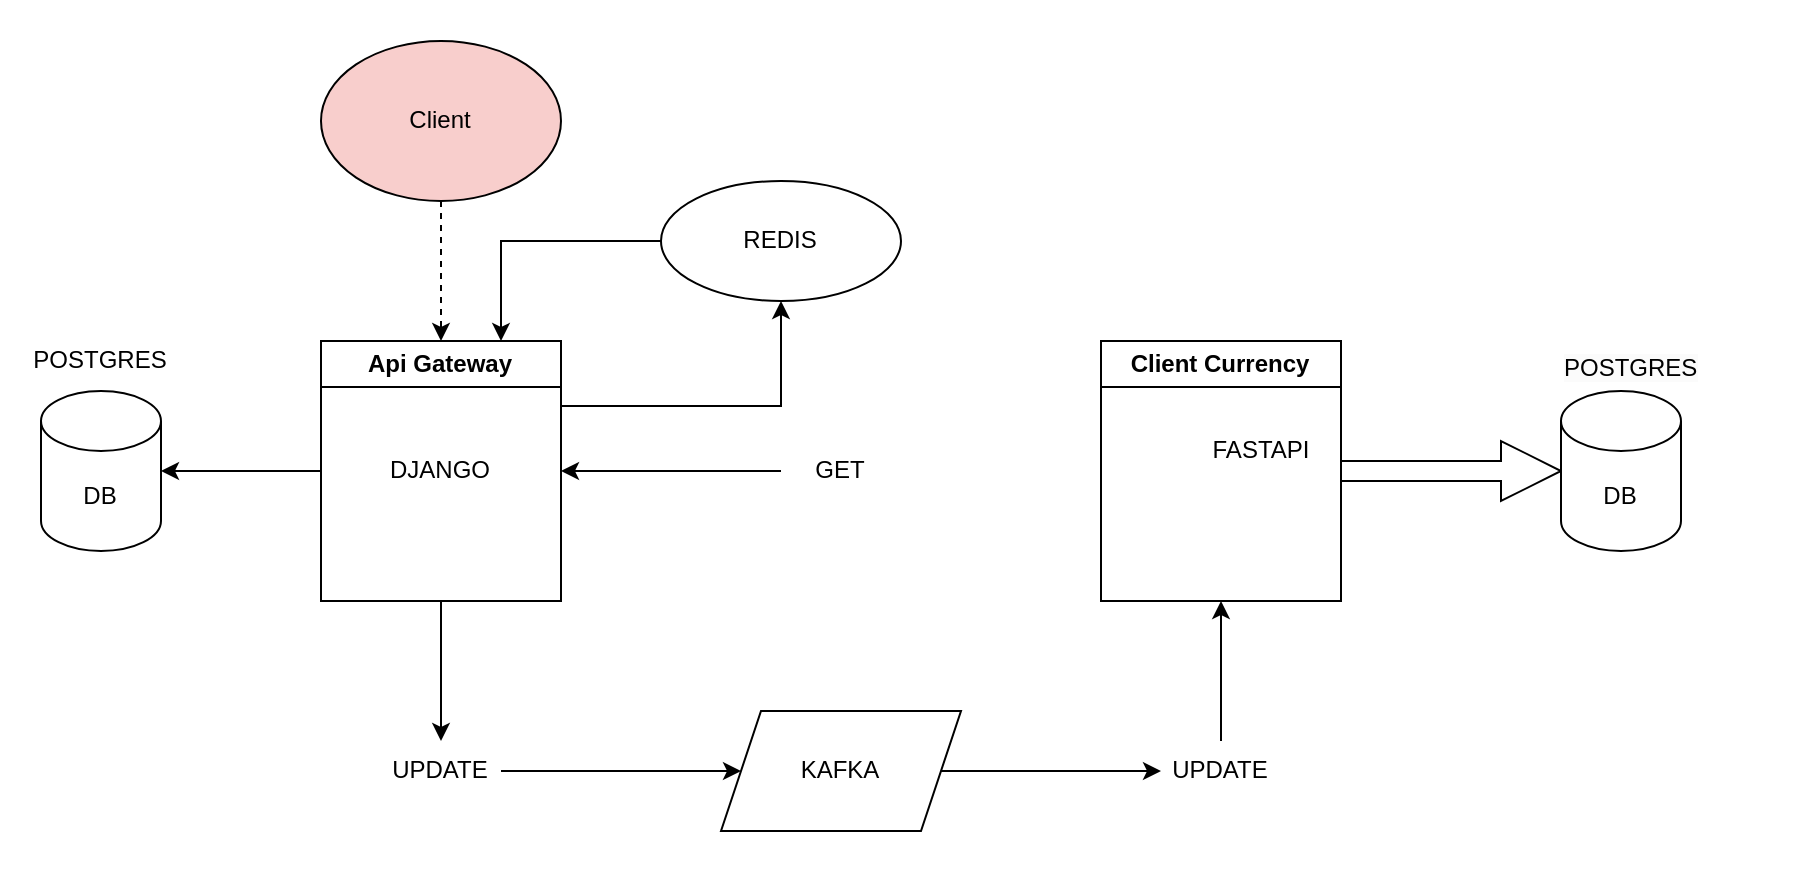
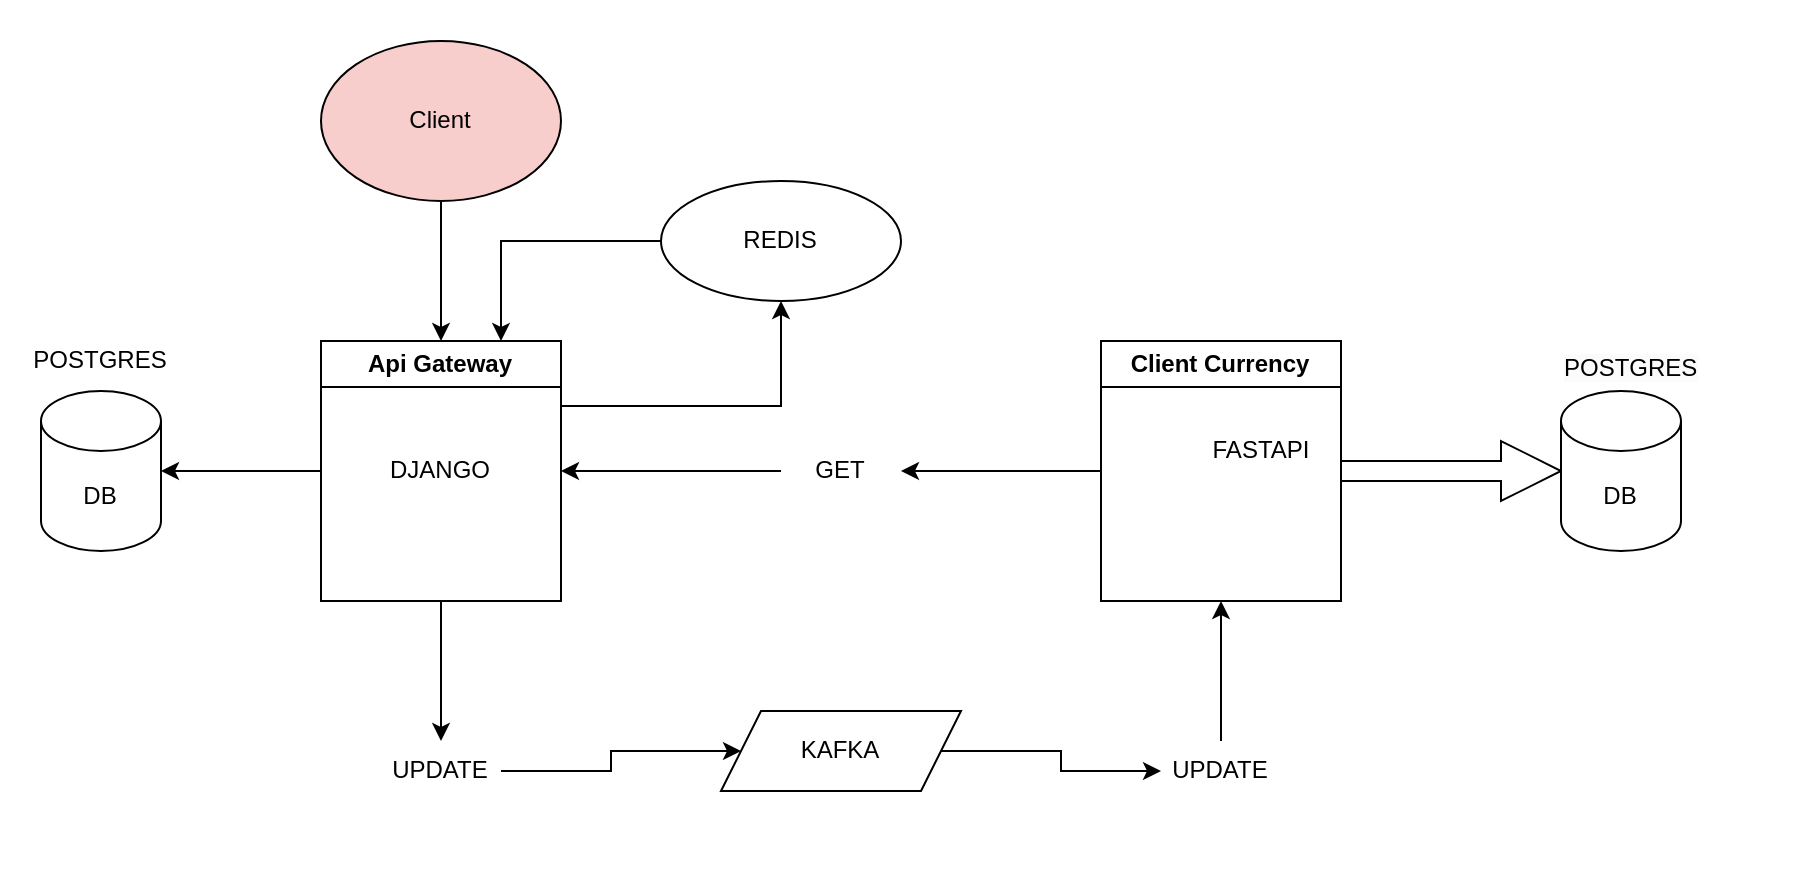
(441, 262) -> (441, 262)
none -> (1006, 471)
(841, 771) -> (841, 751)
